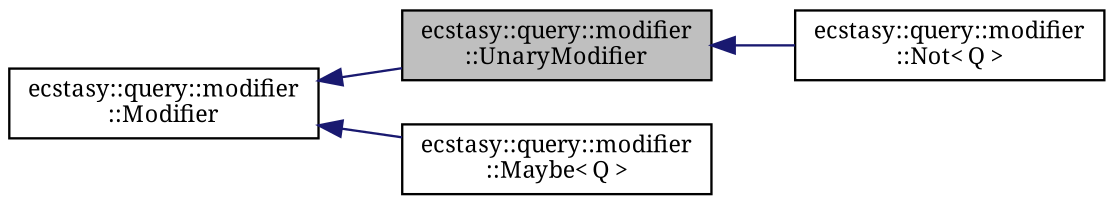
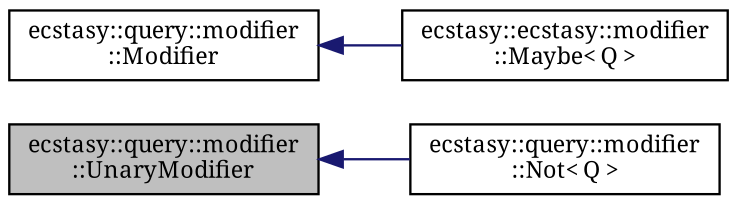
(372, 73) -> none
(557, 159) -> (565, 45)
